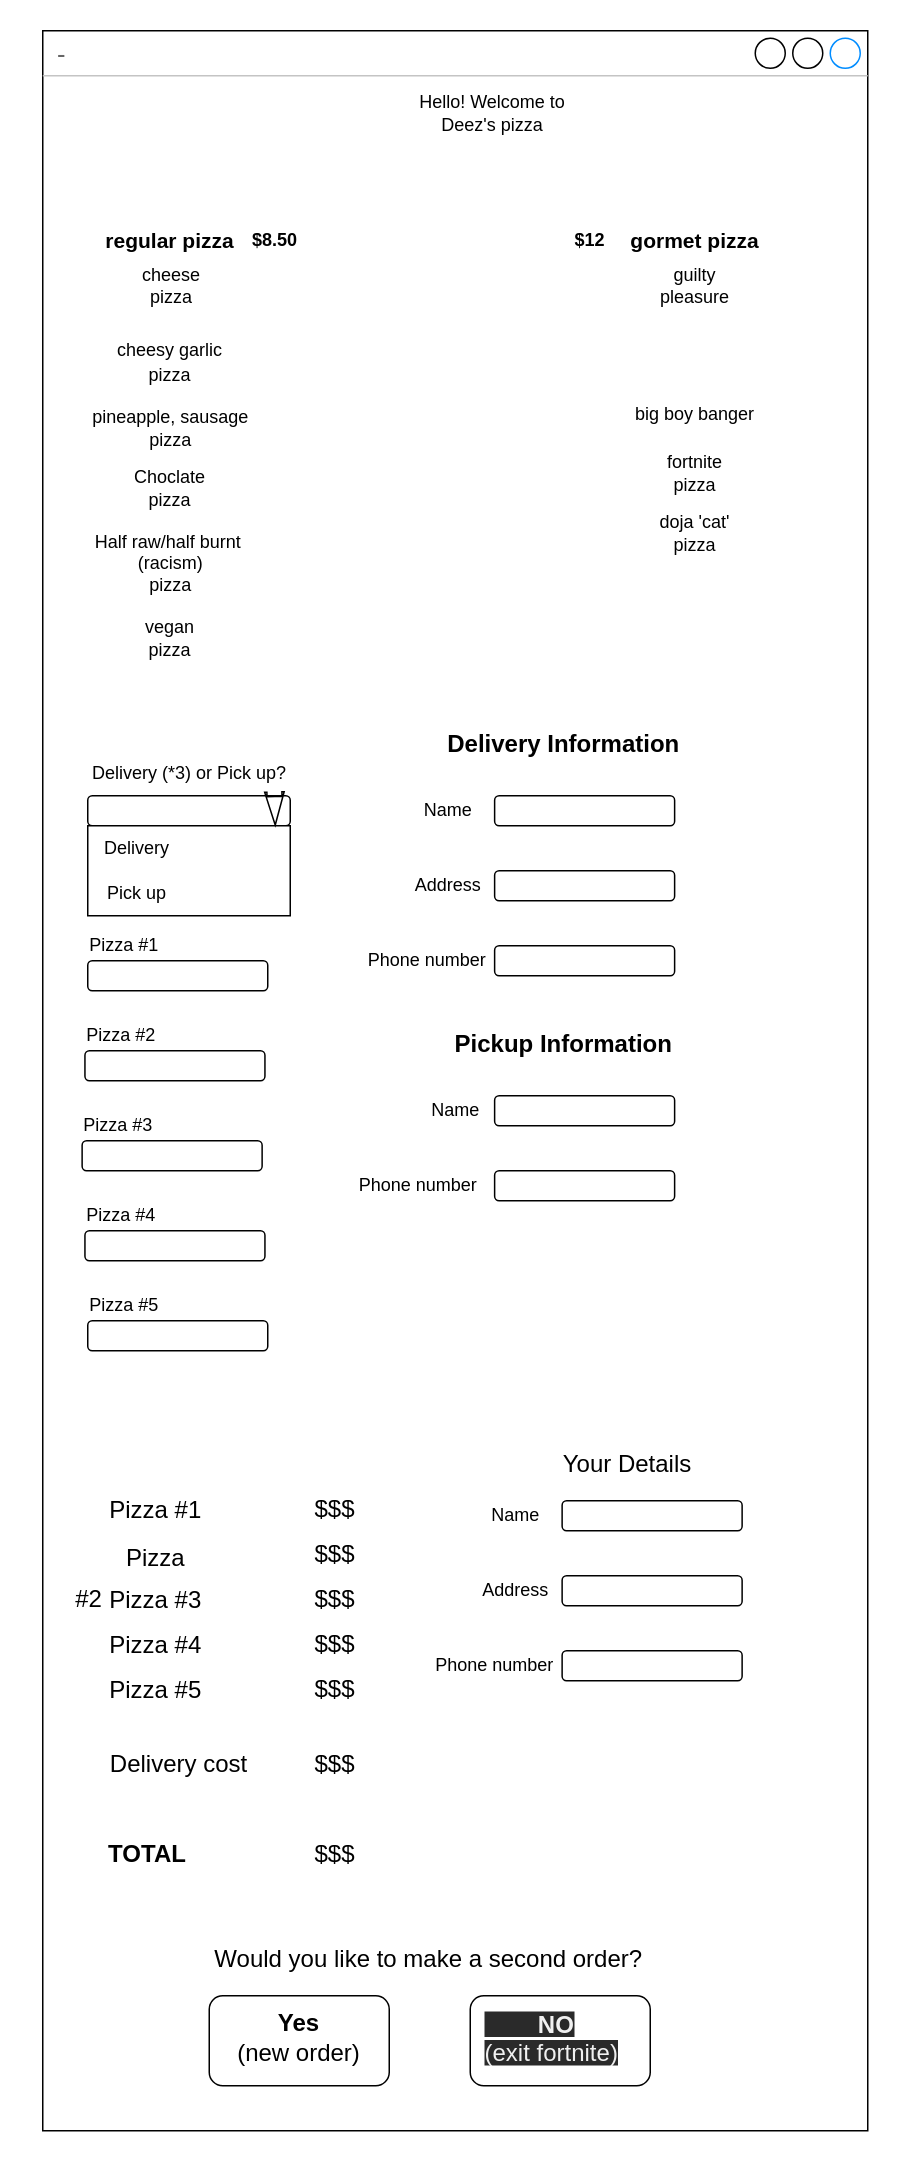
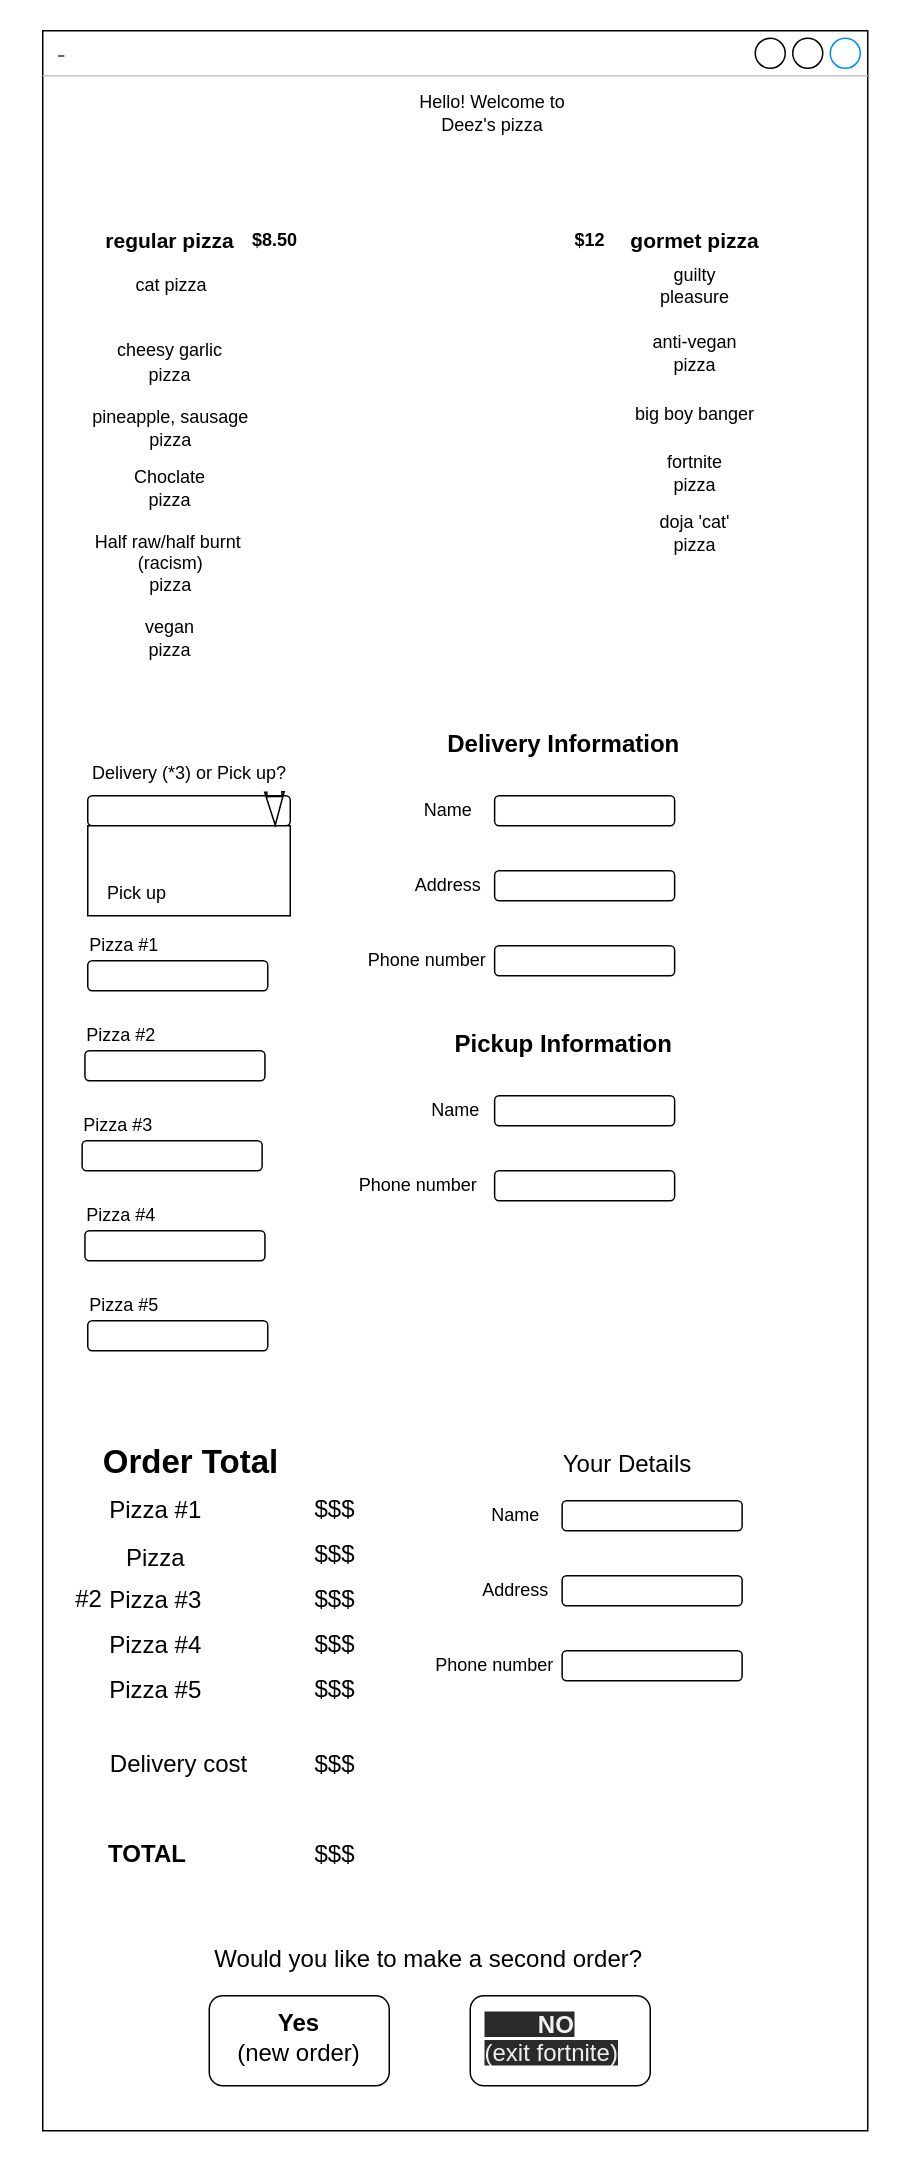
(172, 286) -> (172, 286)
none -> (695, 353)
(137, 848) -> none
none -> (191, 1463)
